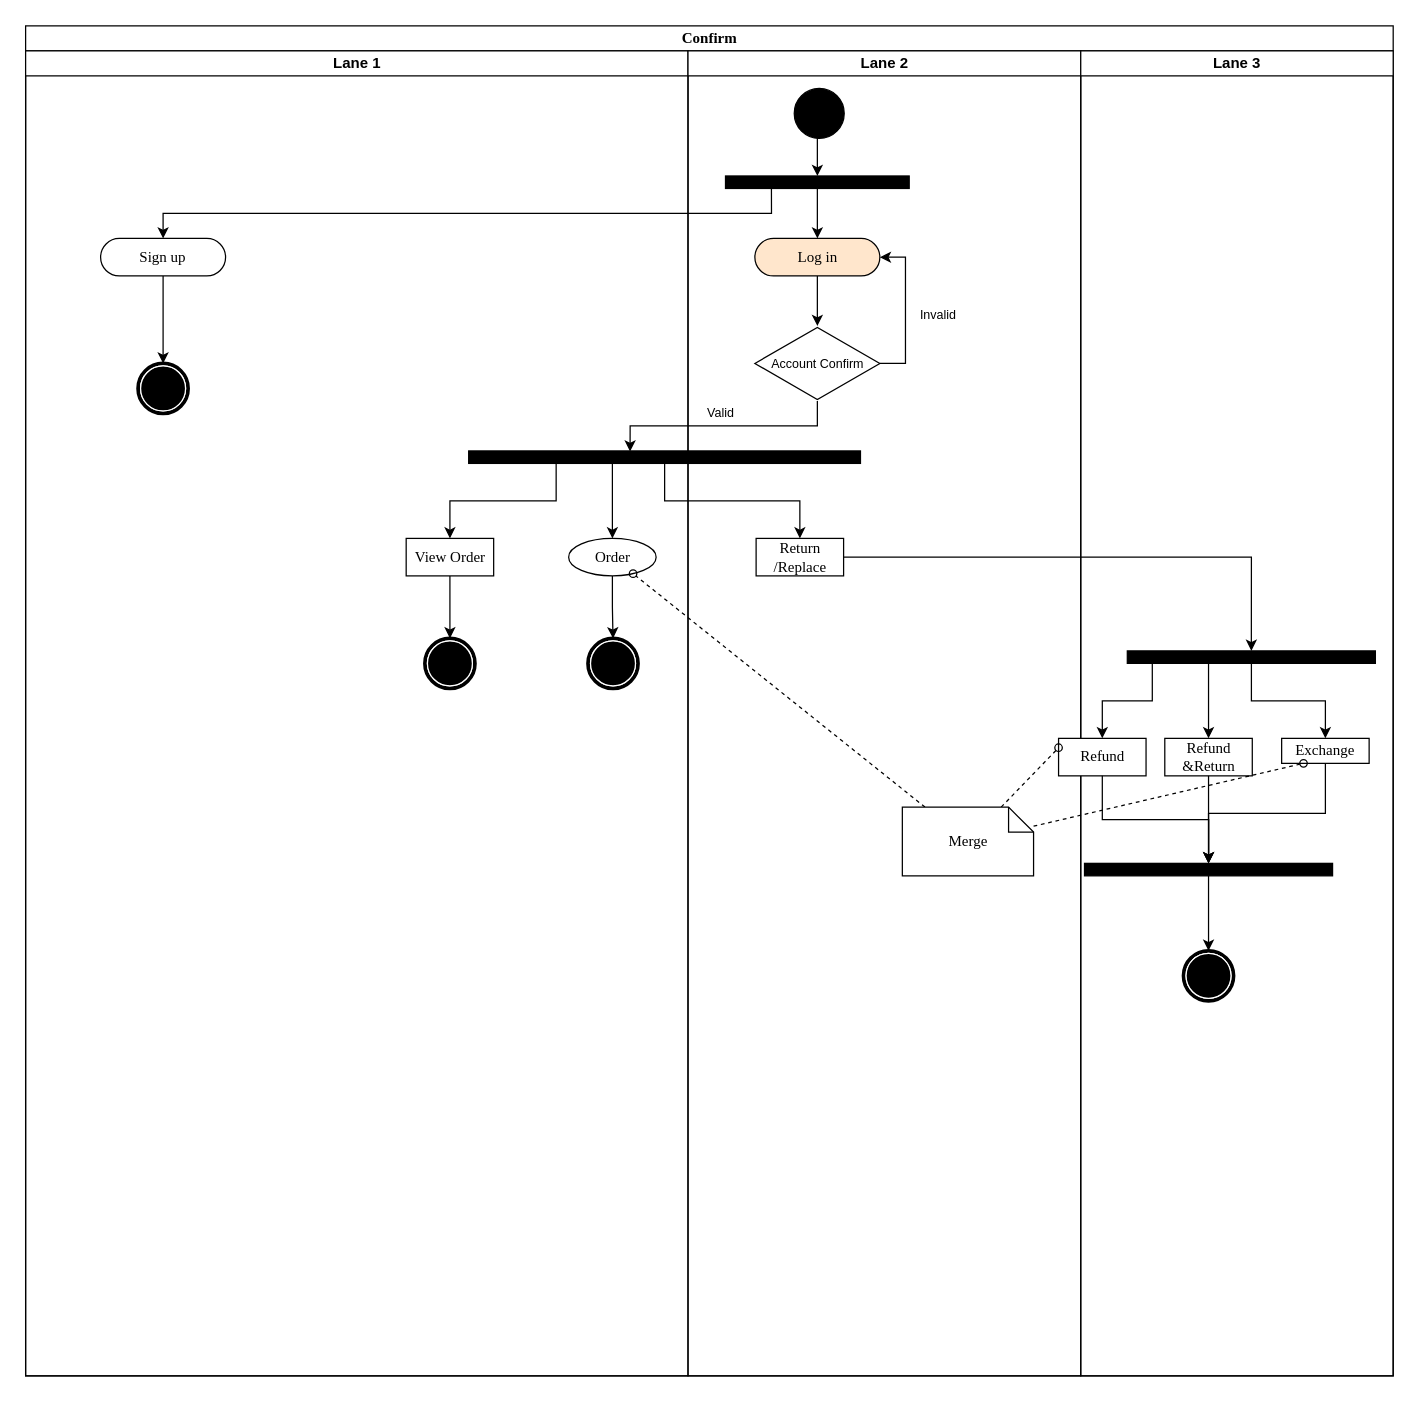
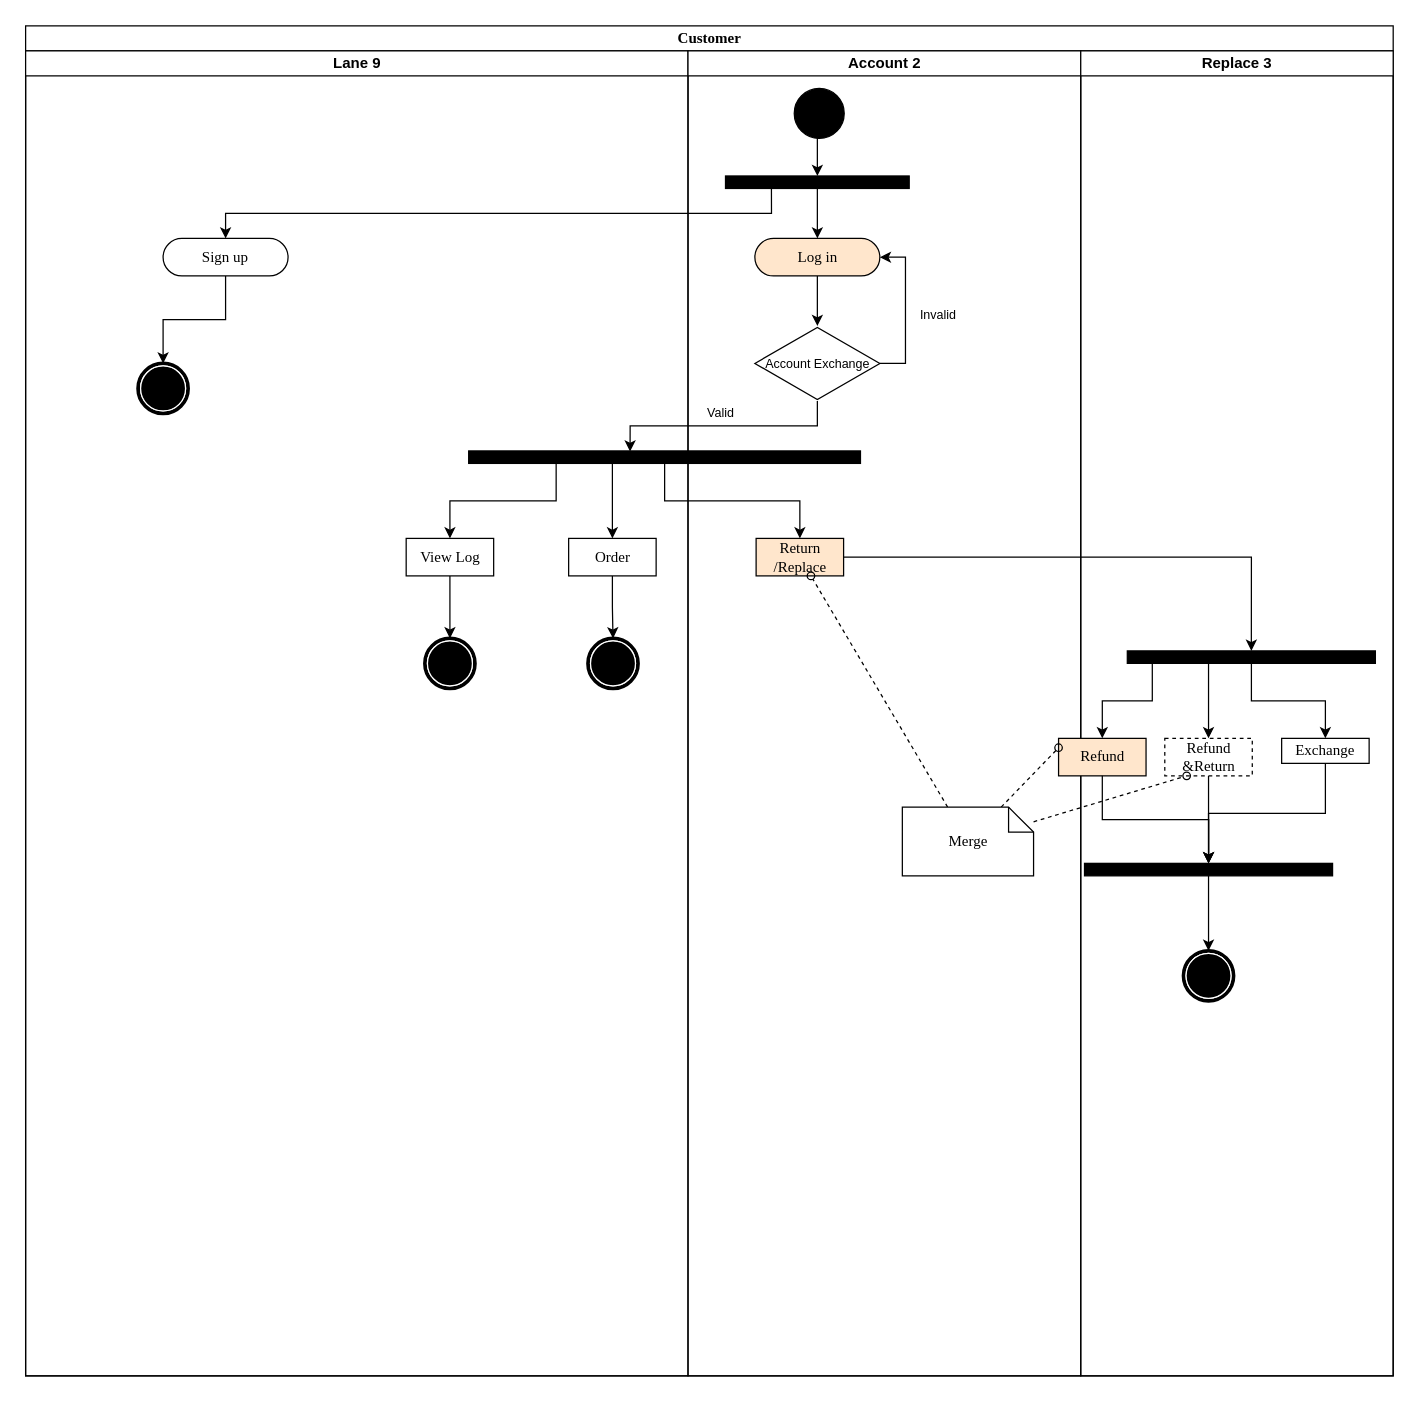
(710, 38) -> (710, 38)
(358, 63) -> (358, 63)
(885, 63) -> (885, 63)
(1238, 63) -> (1238, 63)
(163, 257) -> (226, 257)
(818, 363) -> (818, 363)
(451, 557) -> (451, 557)
(613, 557) -> (613, 557)
(800, 557) -> (800, 557)
(781, 691) -> (1109, 799)
(1103, 757) -> (1103, 757)
(1209, 757) -> (1209, 757)
(1166, 795) -> (880, 693)
